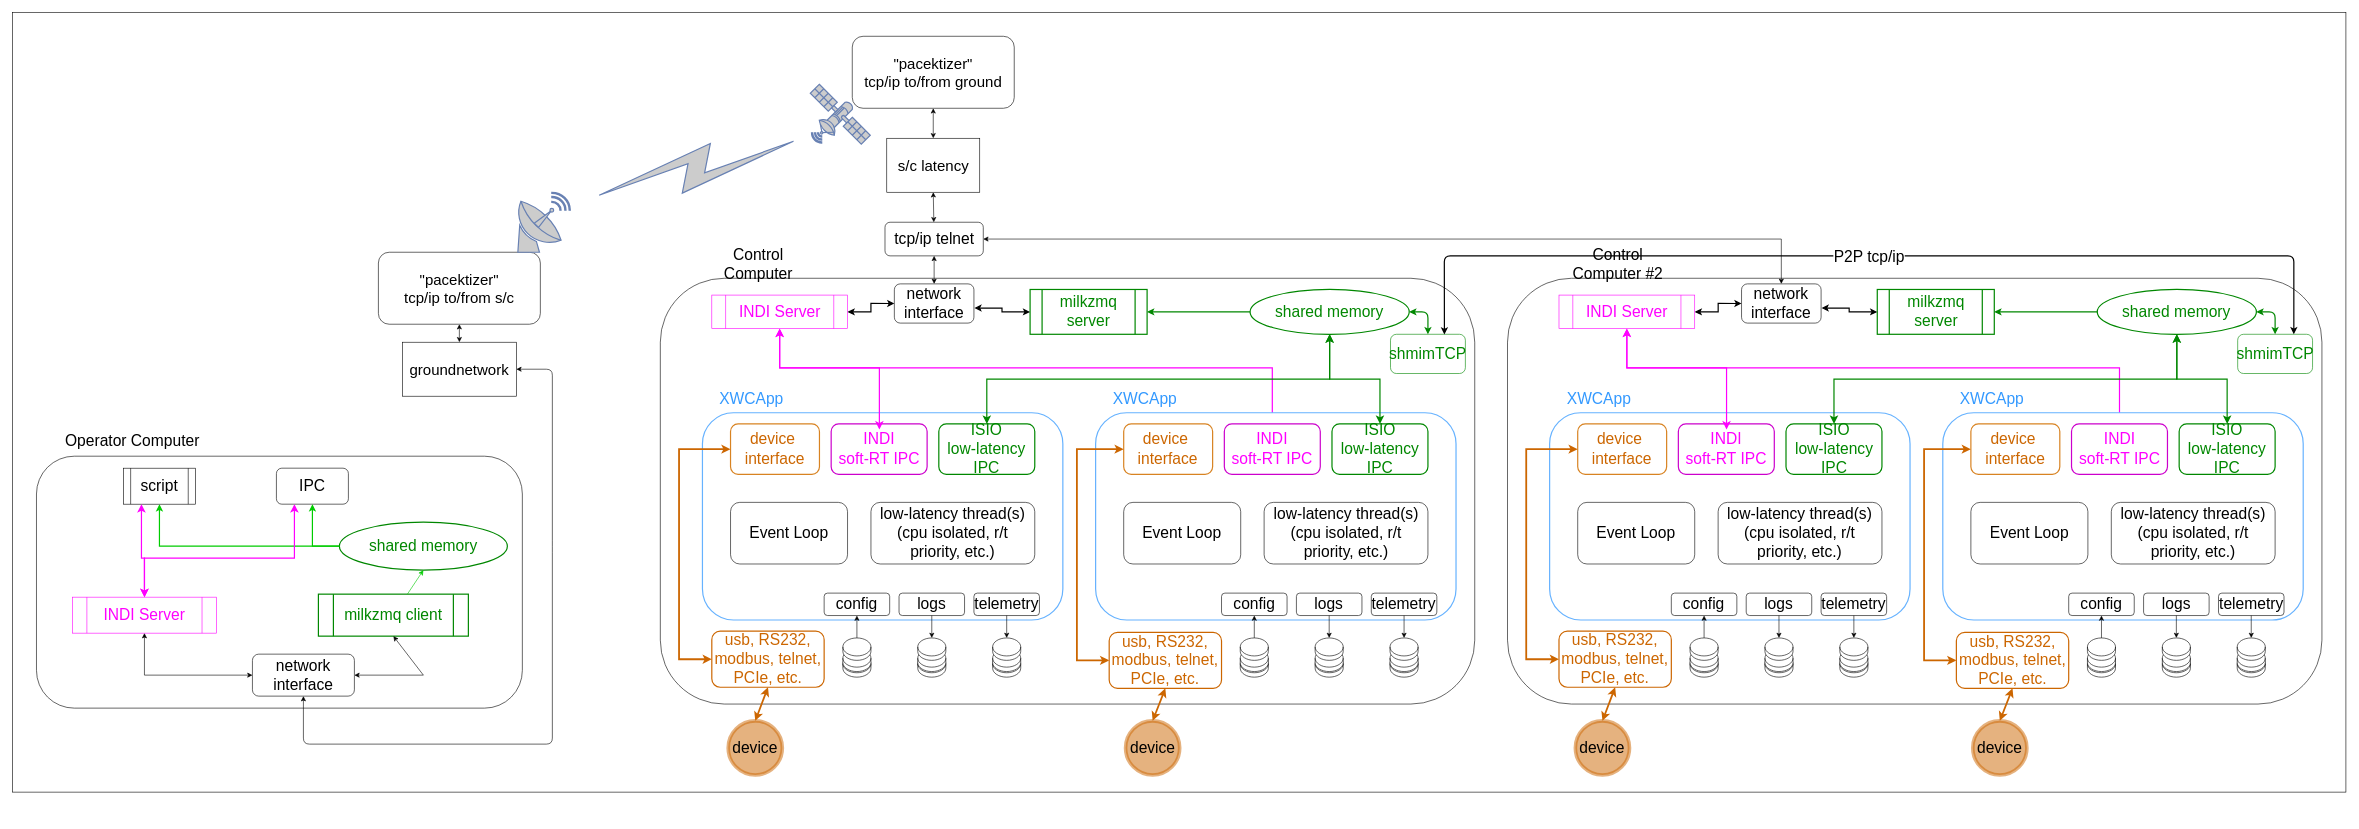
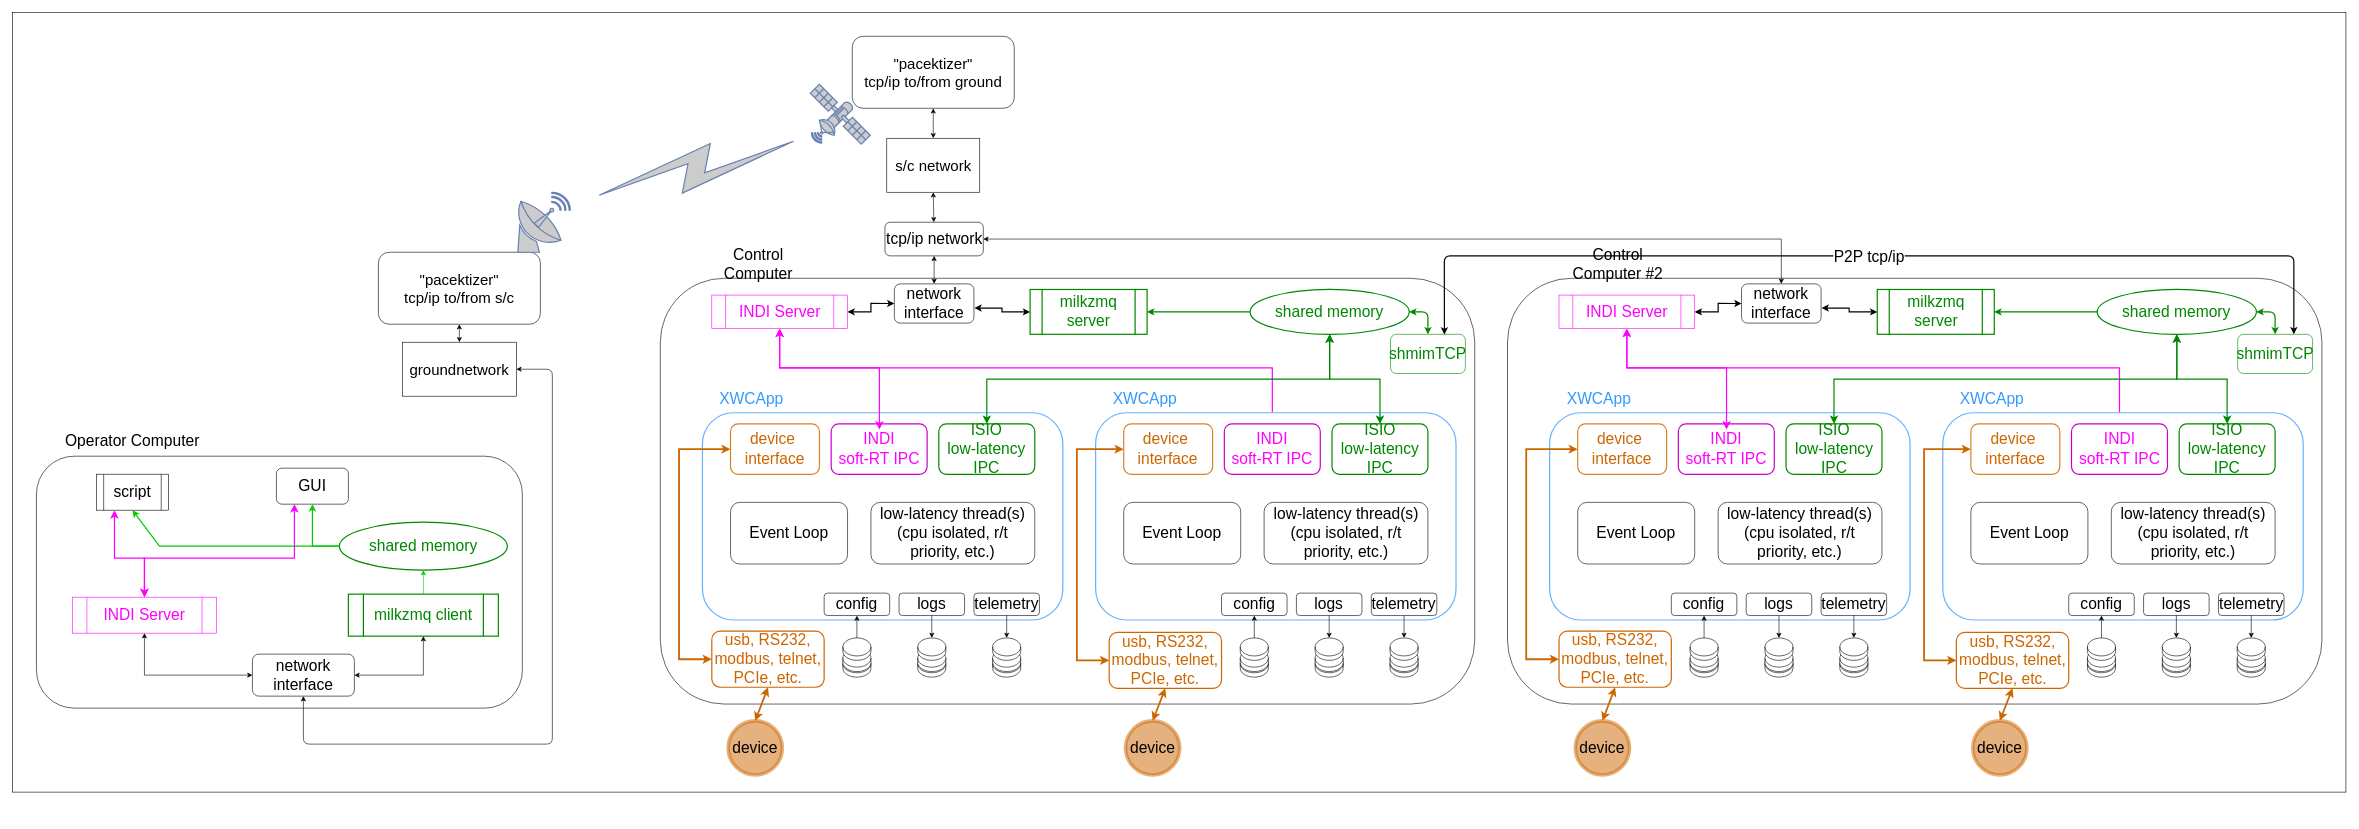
(934, 165) -> (934, 165)
(935, 239) -> (935, 239)
(159, 486) -> (132, 492)
(312, 486) -> (312, 486)
(393, 615) -> (423, 615)
